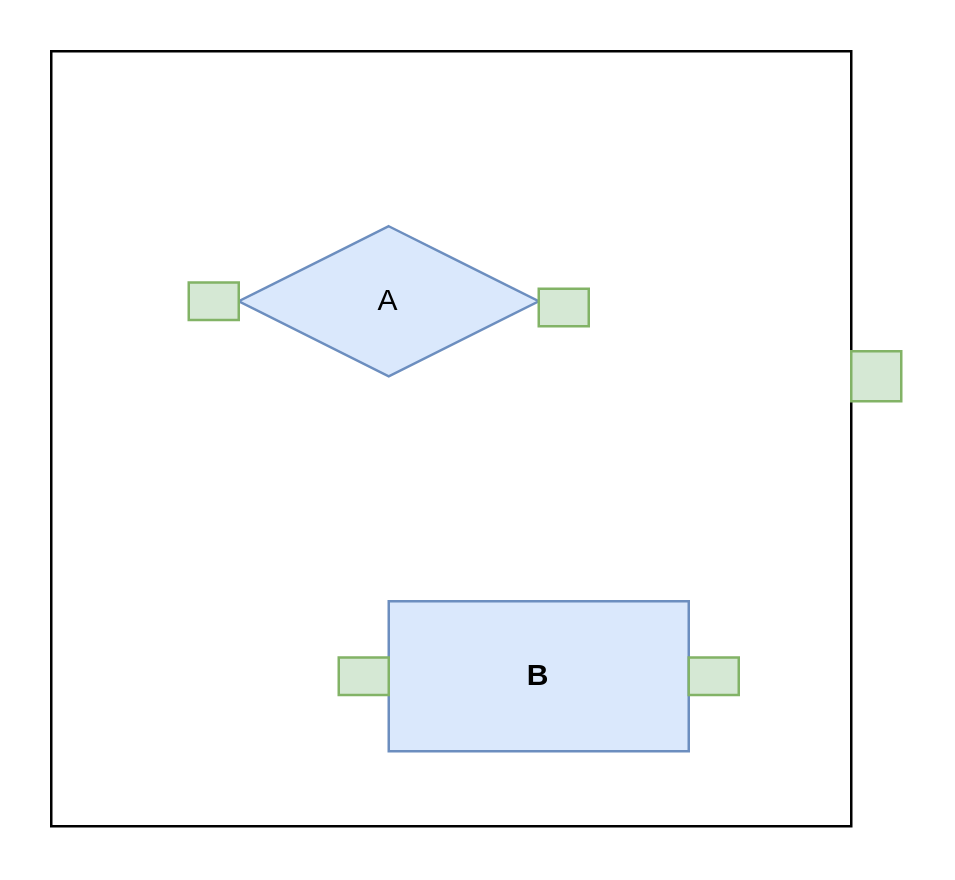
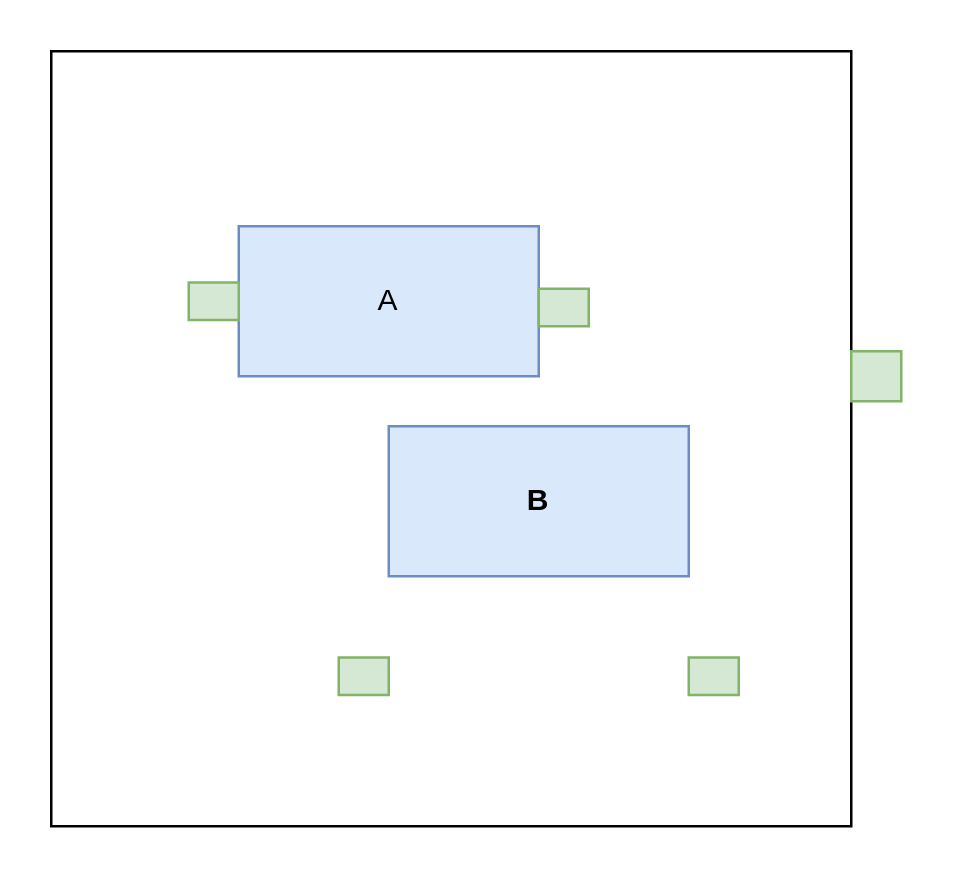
(389, 301) -> (389, 301)
(539, 676) -> (539, 501)
